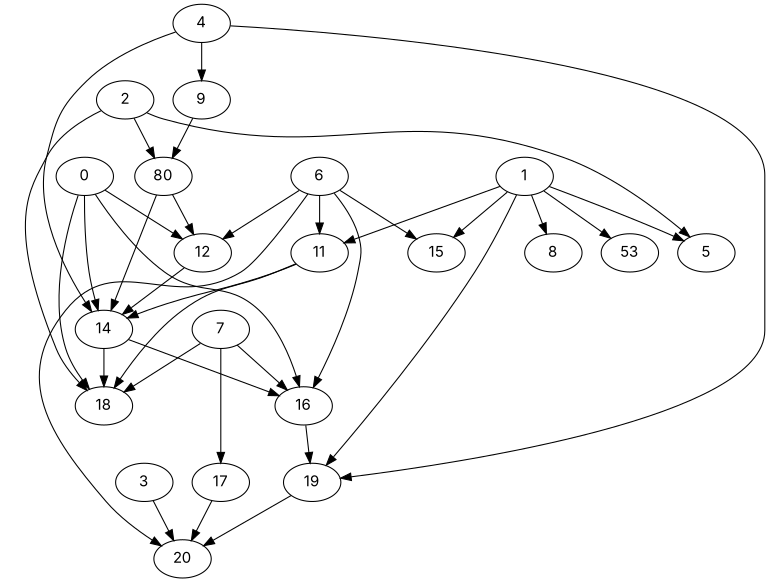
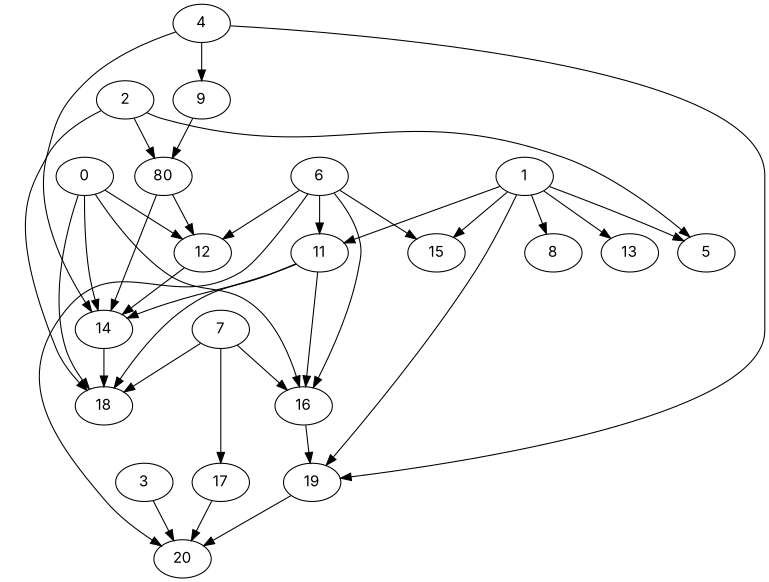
(630, 253) -> (630, 253)
(199, 366) -> (312, 324)
